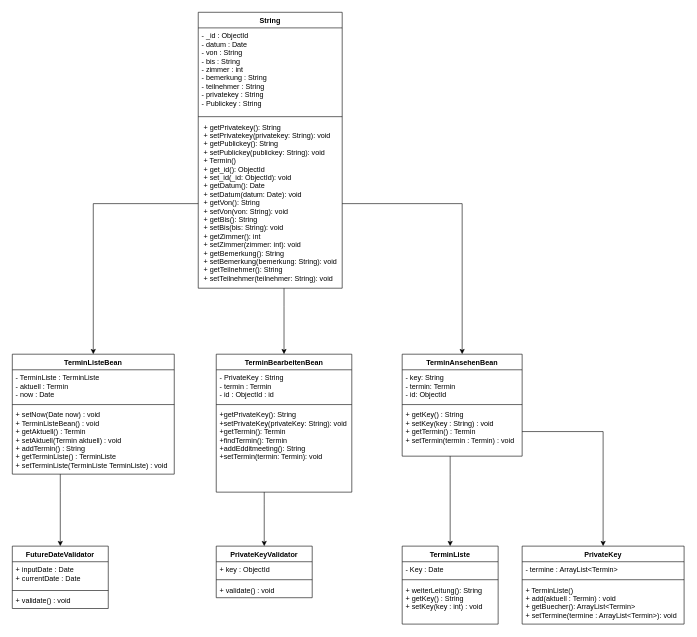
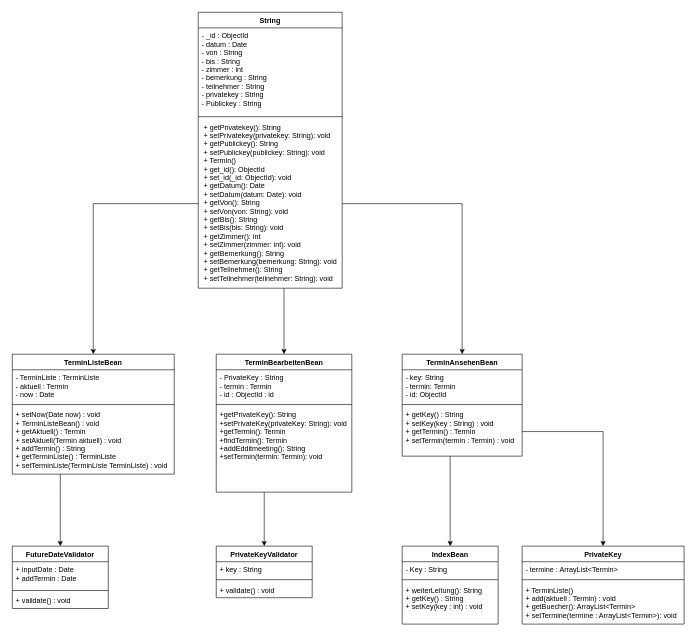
(450, 554) -> (450, 554)
(47, 570) -> (47, 570)
(248, 570) -> (243, 570)
(426, 570) -> (429, 570)
